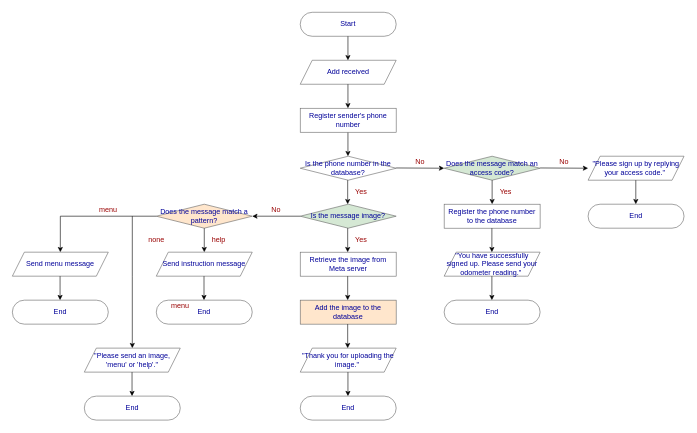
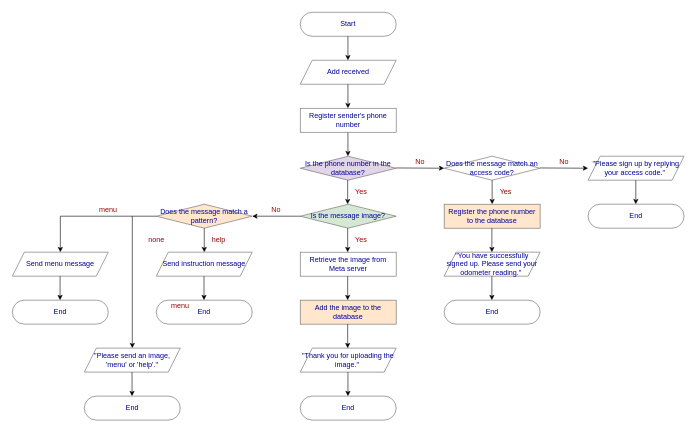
(348, 168) -> (348, 168)
(492, 168) -> (492, 168)
(492, 216) -> (492, 216)
